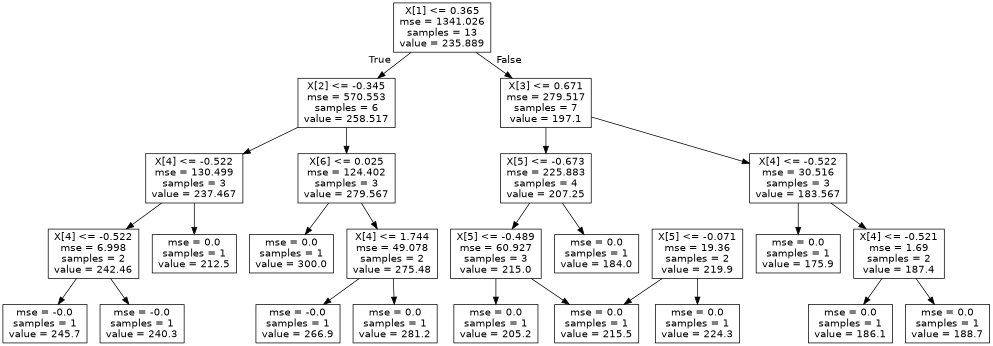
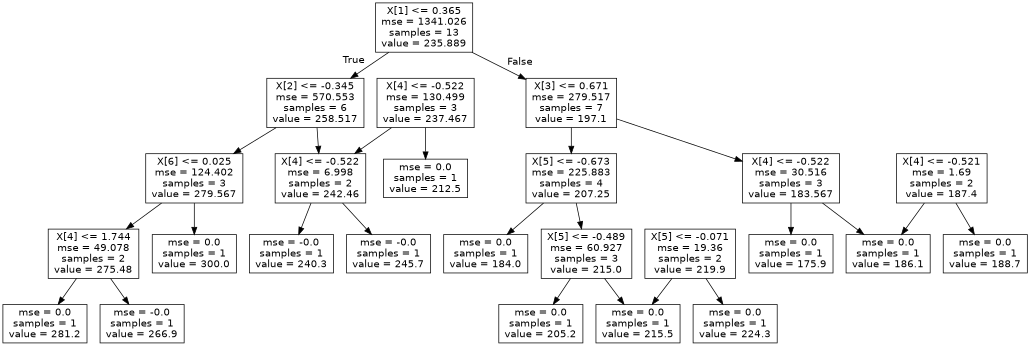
(274, 139) -> (318, 137)
(846, 214) -> (840, 216)
